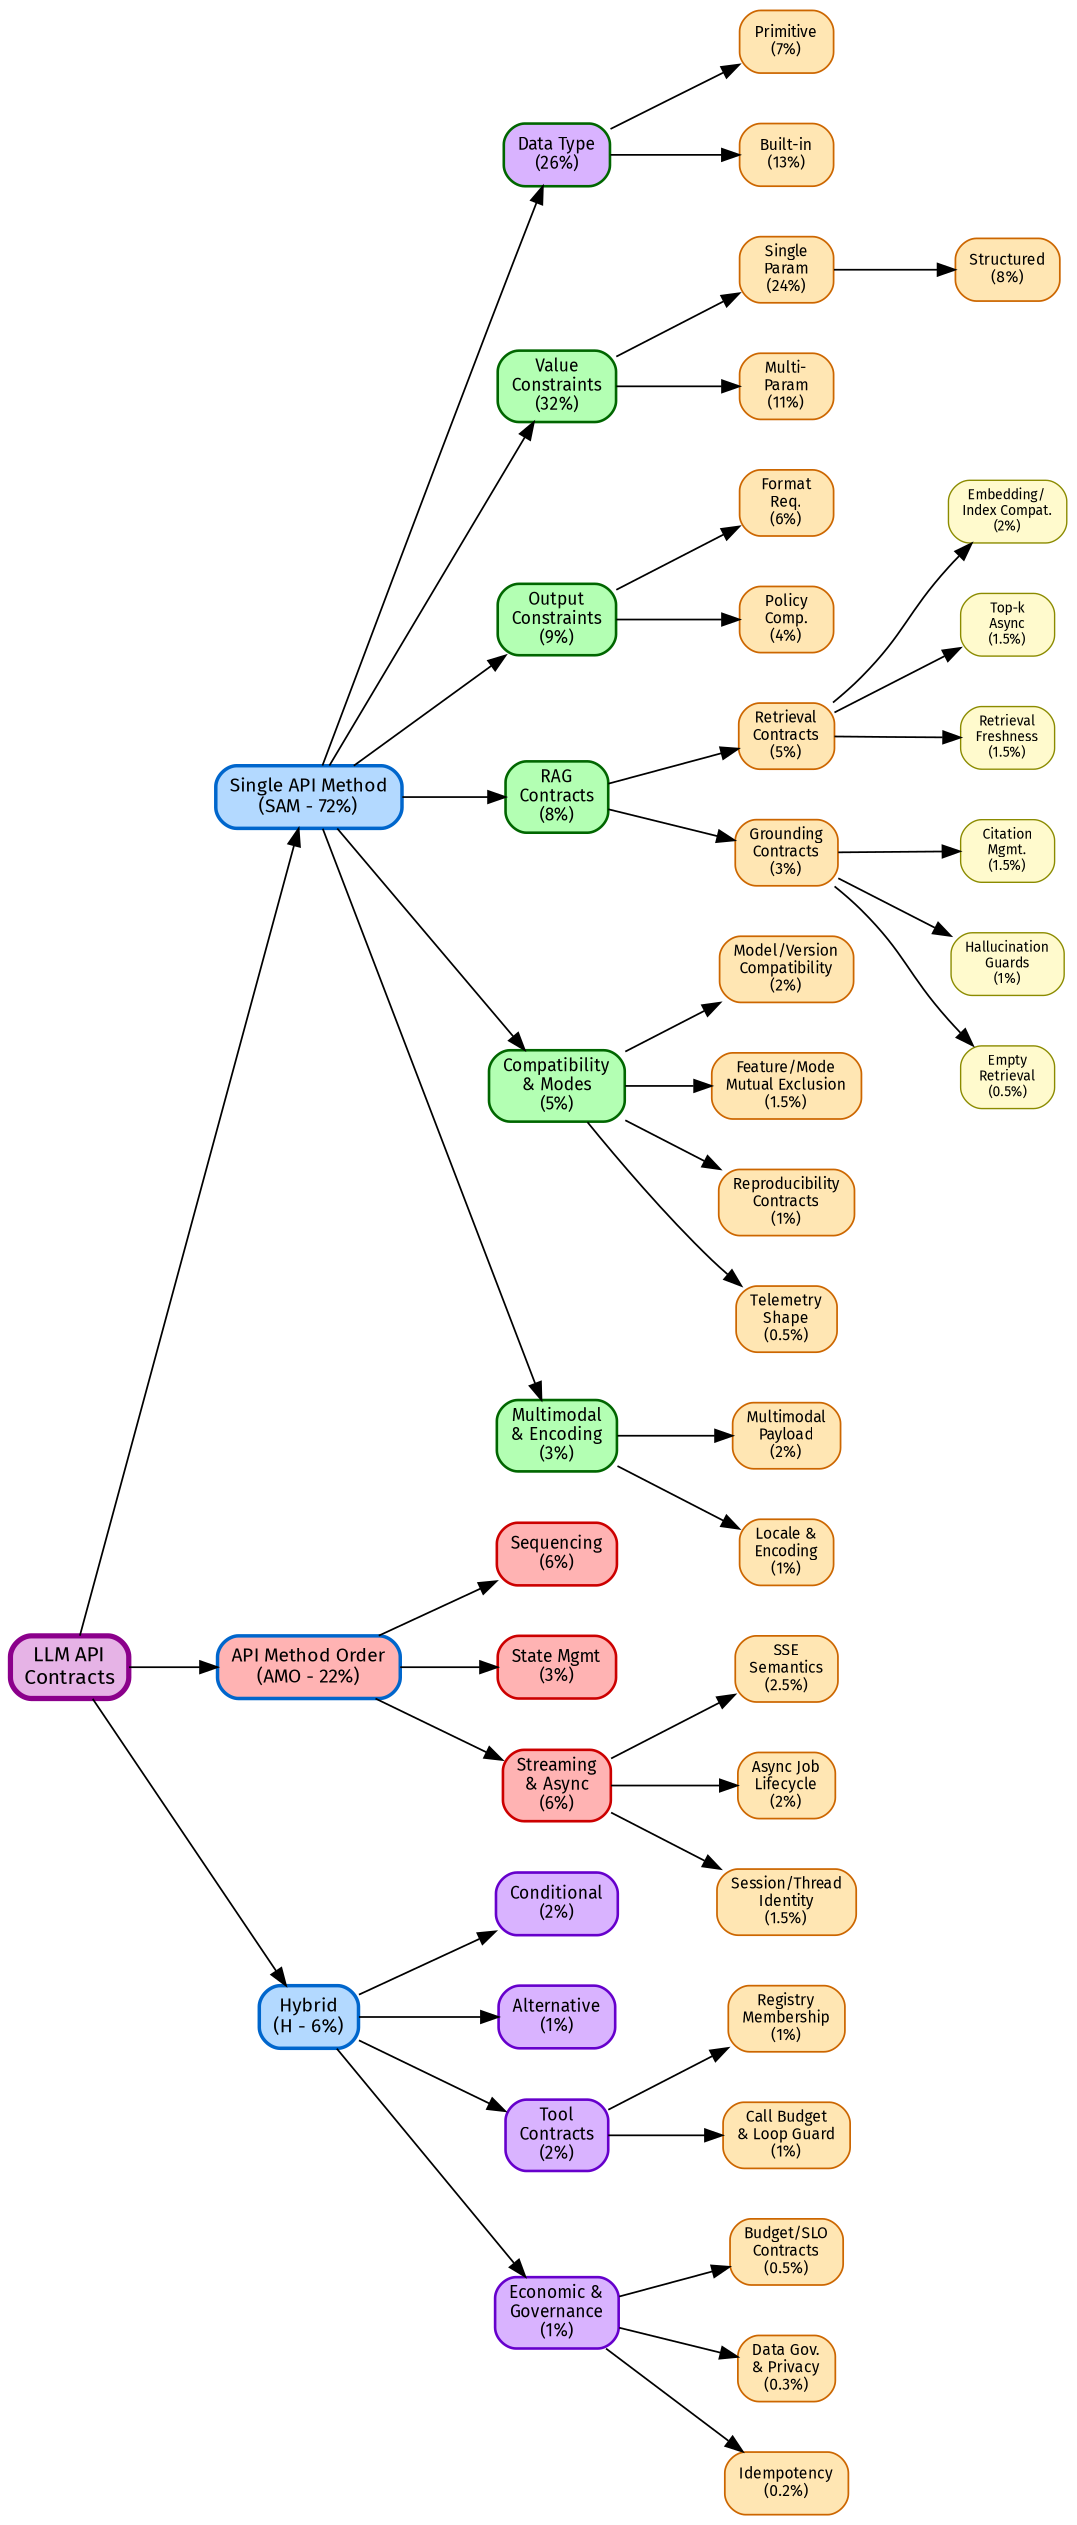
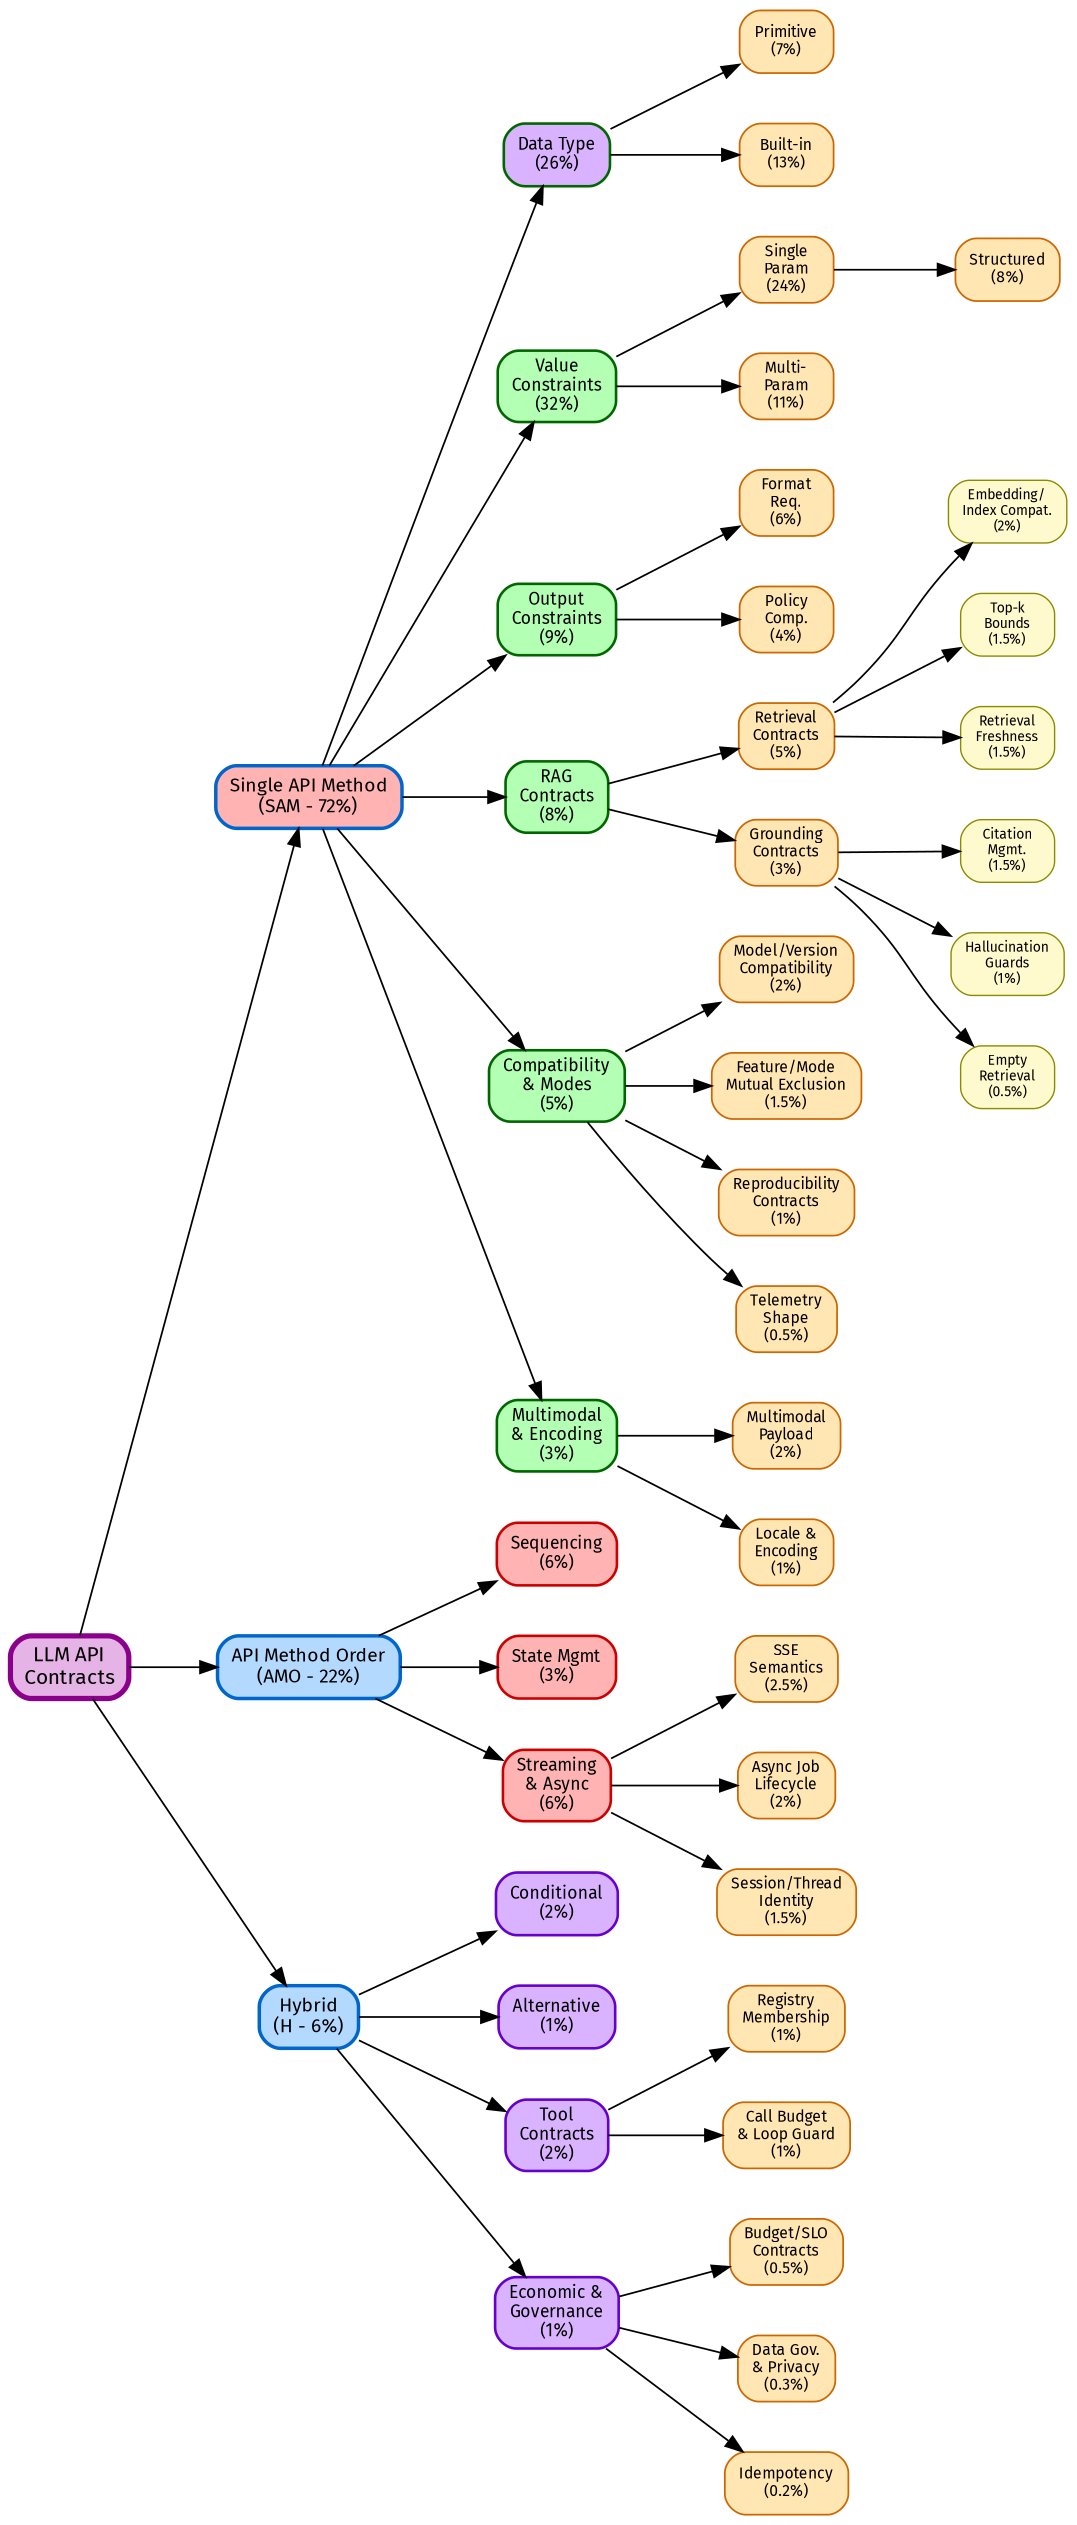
(1008, 625) -> (1008, 625)
(309, 797) -> (309, 797)
(309, 1667) -> (309, 1667)
